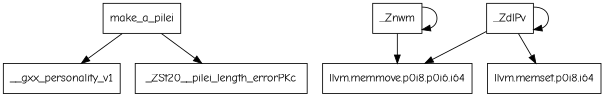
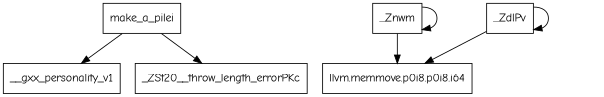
(221, 78) -> (221, 78)
(397, 78) -> (397, 78)
(544, 78) -> none
